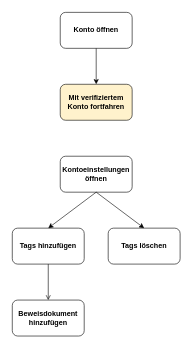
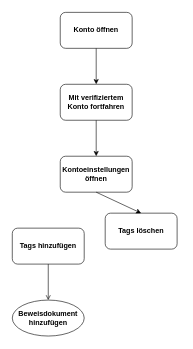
(96, 102) -> (96, 102)
none -> (96, 150)
(73, 210) -> none
(144, 246) -> (141, 231)
(48, 318) -> (48, 318)
